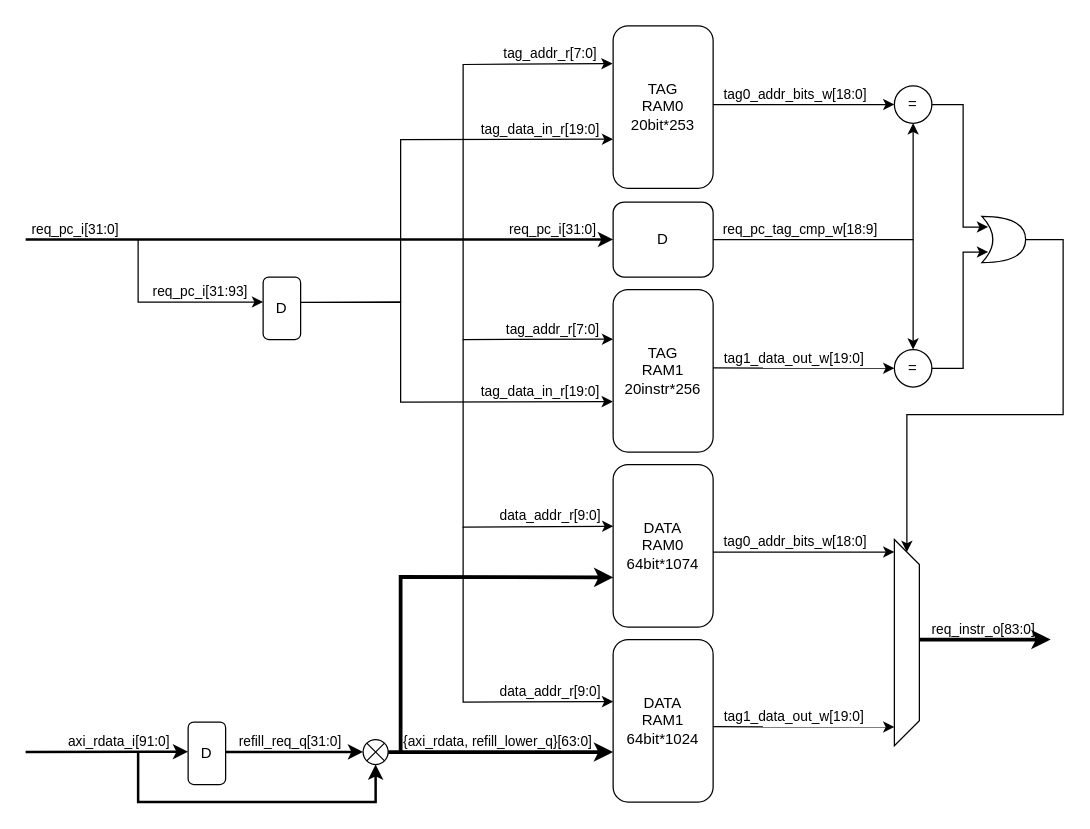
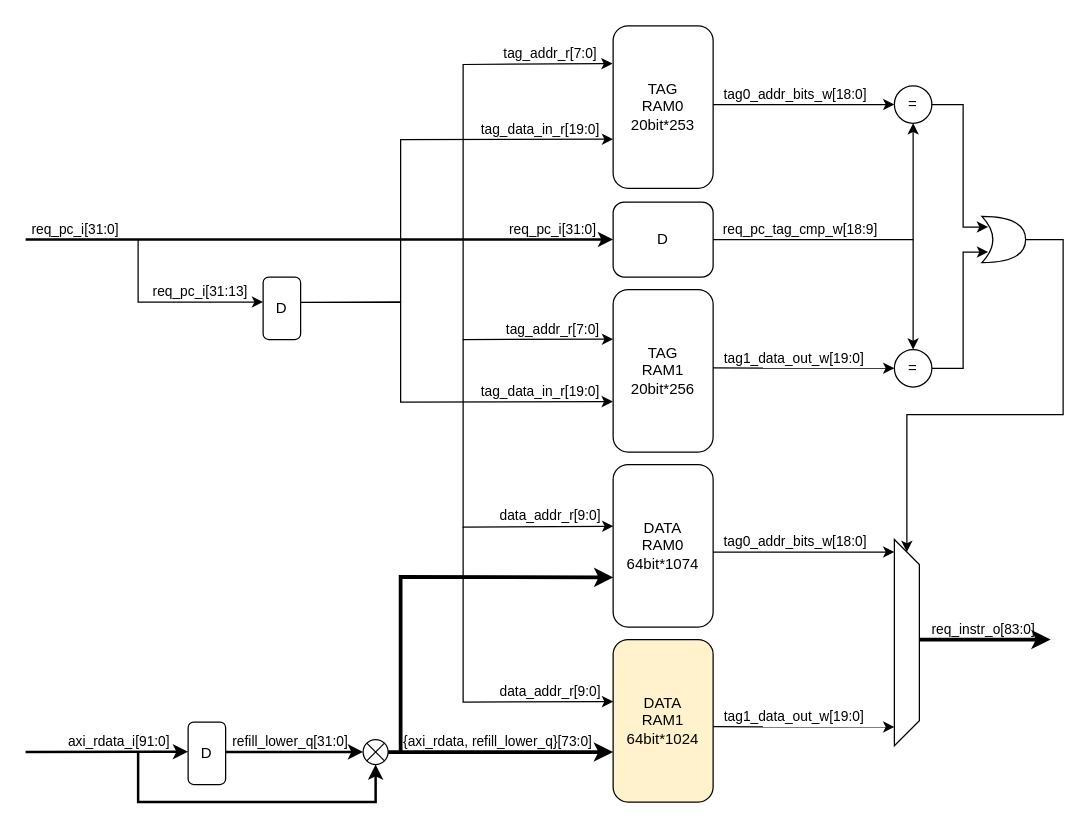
(201, 292) -> (201, 292)
(663, 371) -> (663, 371)
(663, 721) -> (663, 721)
(291, 742) -> (291, 742)
(498, 742) -> (498, 742)
